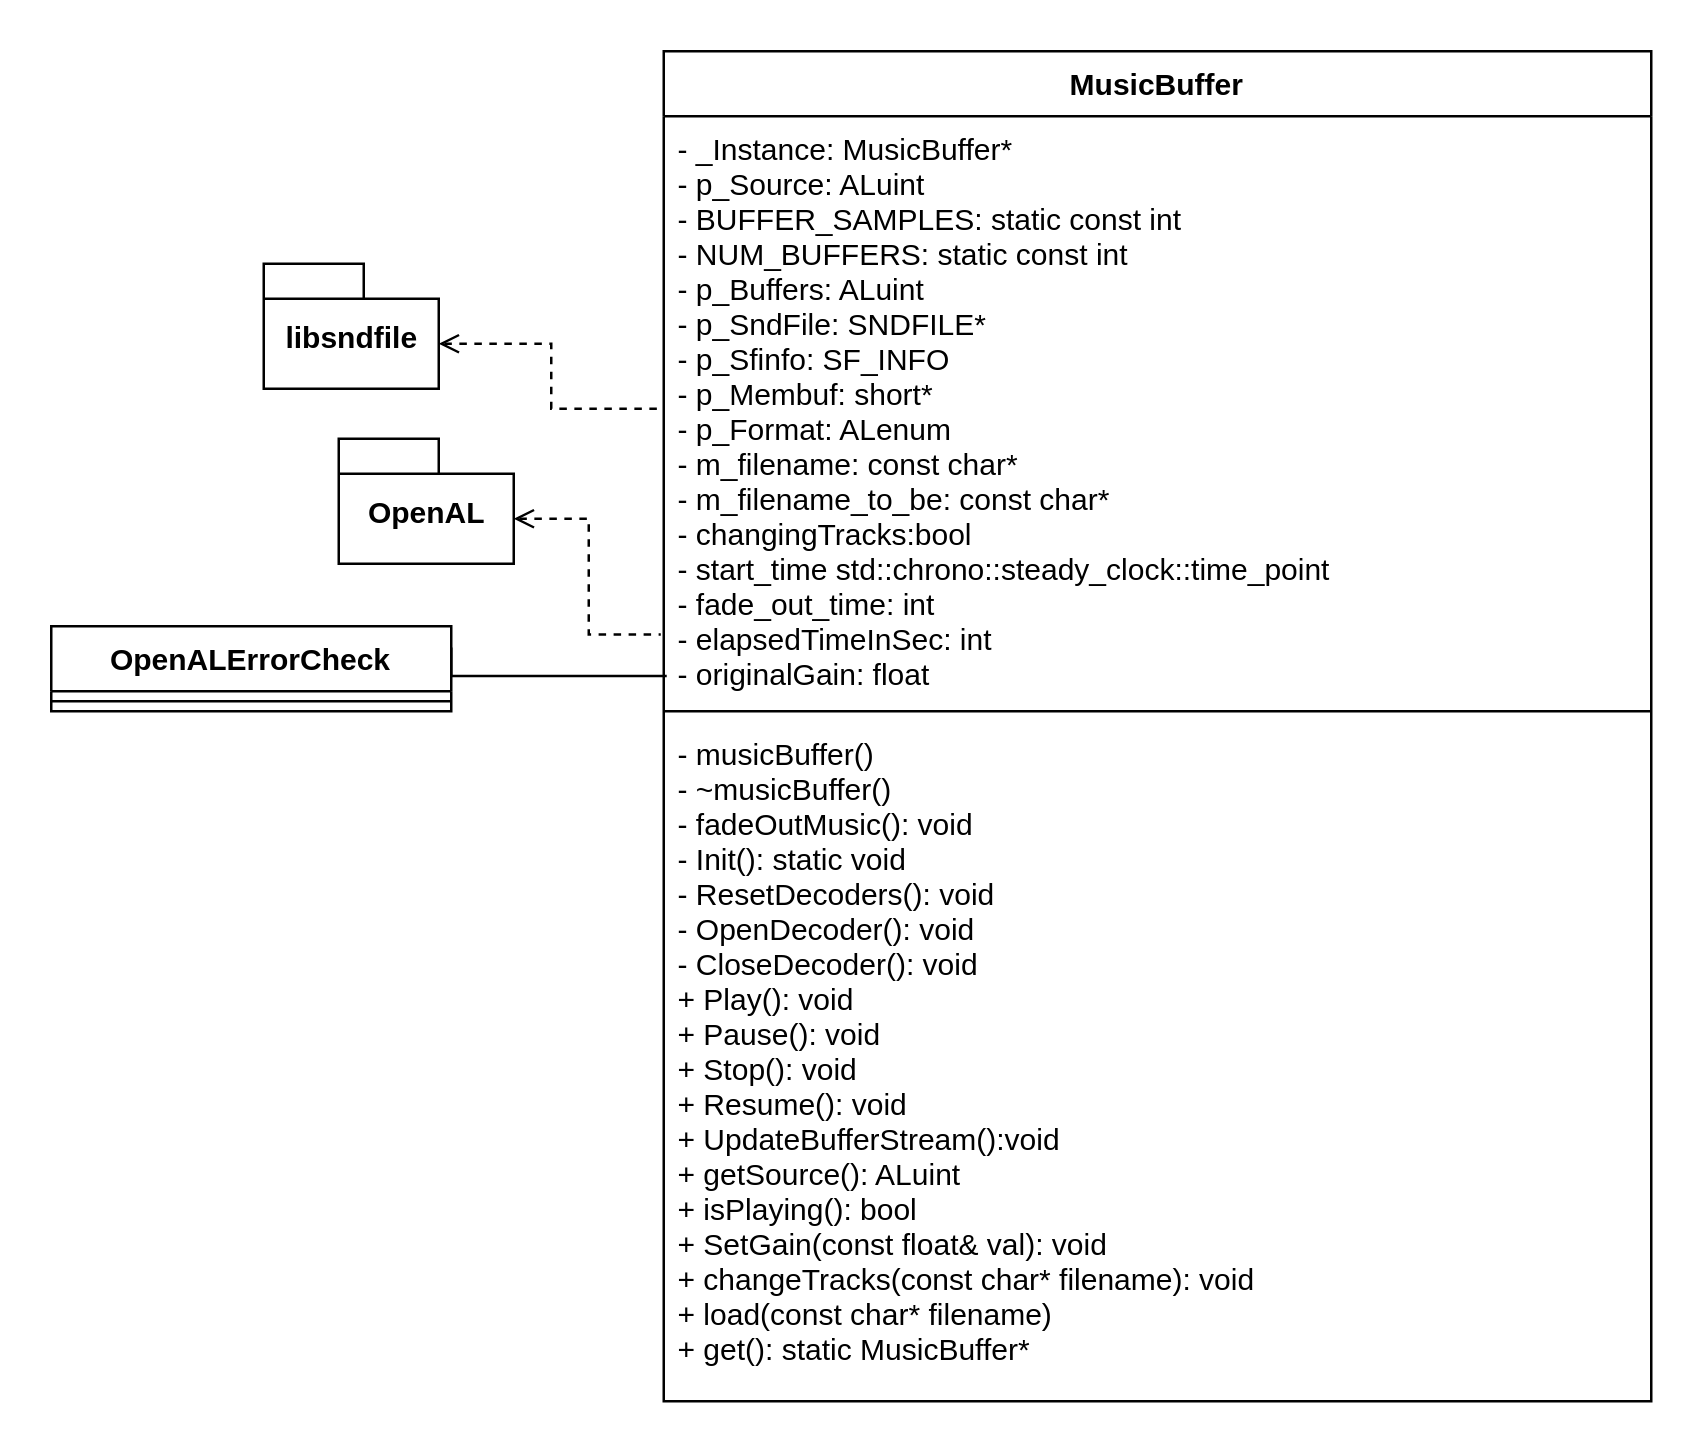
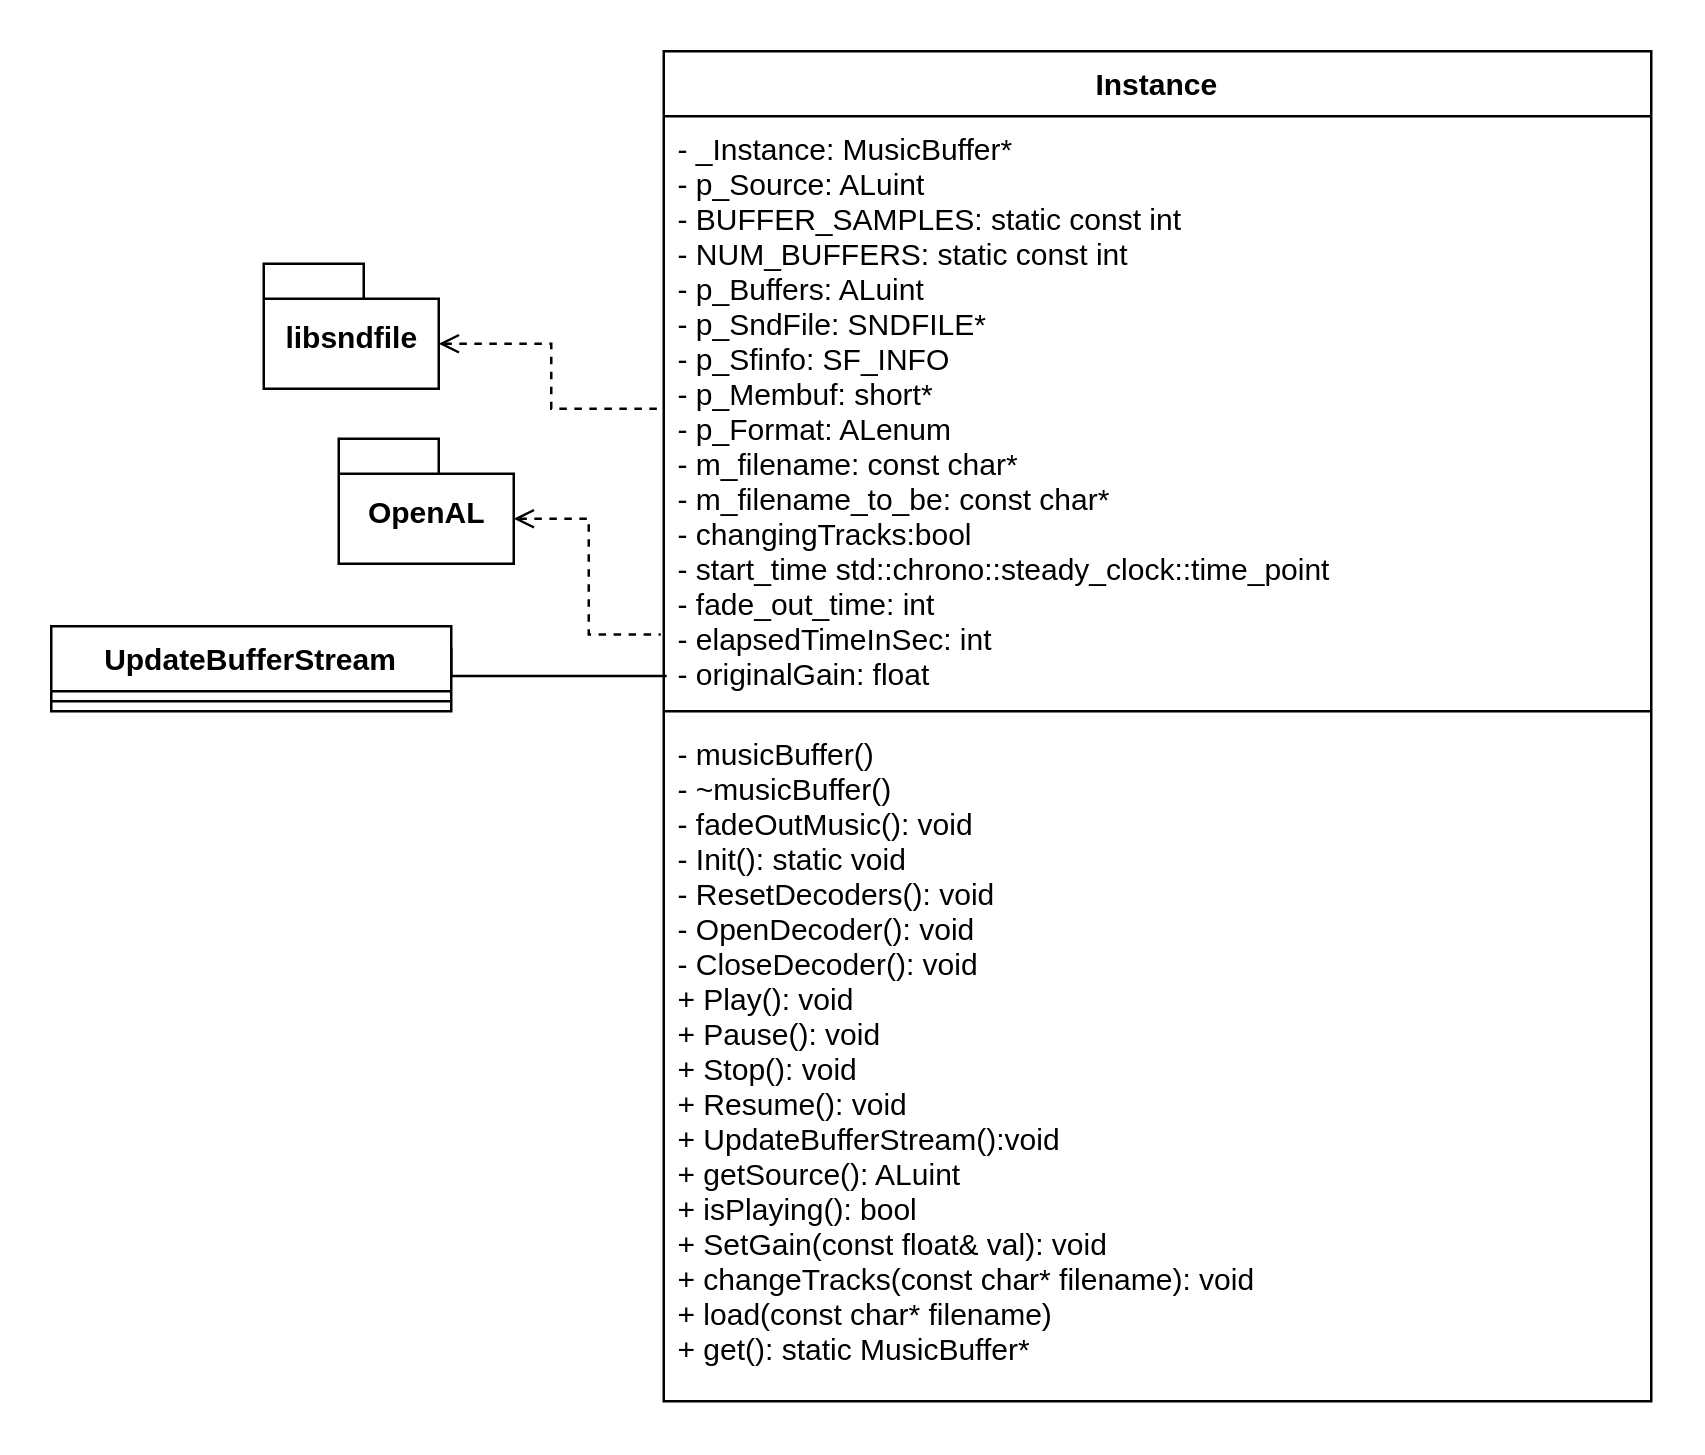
(1156, 85) -> (1156, 85)
(250, 660) -> (250, 660)
